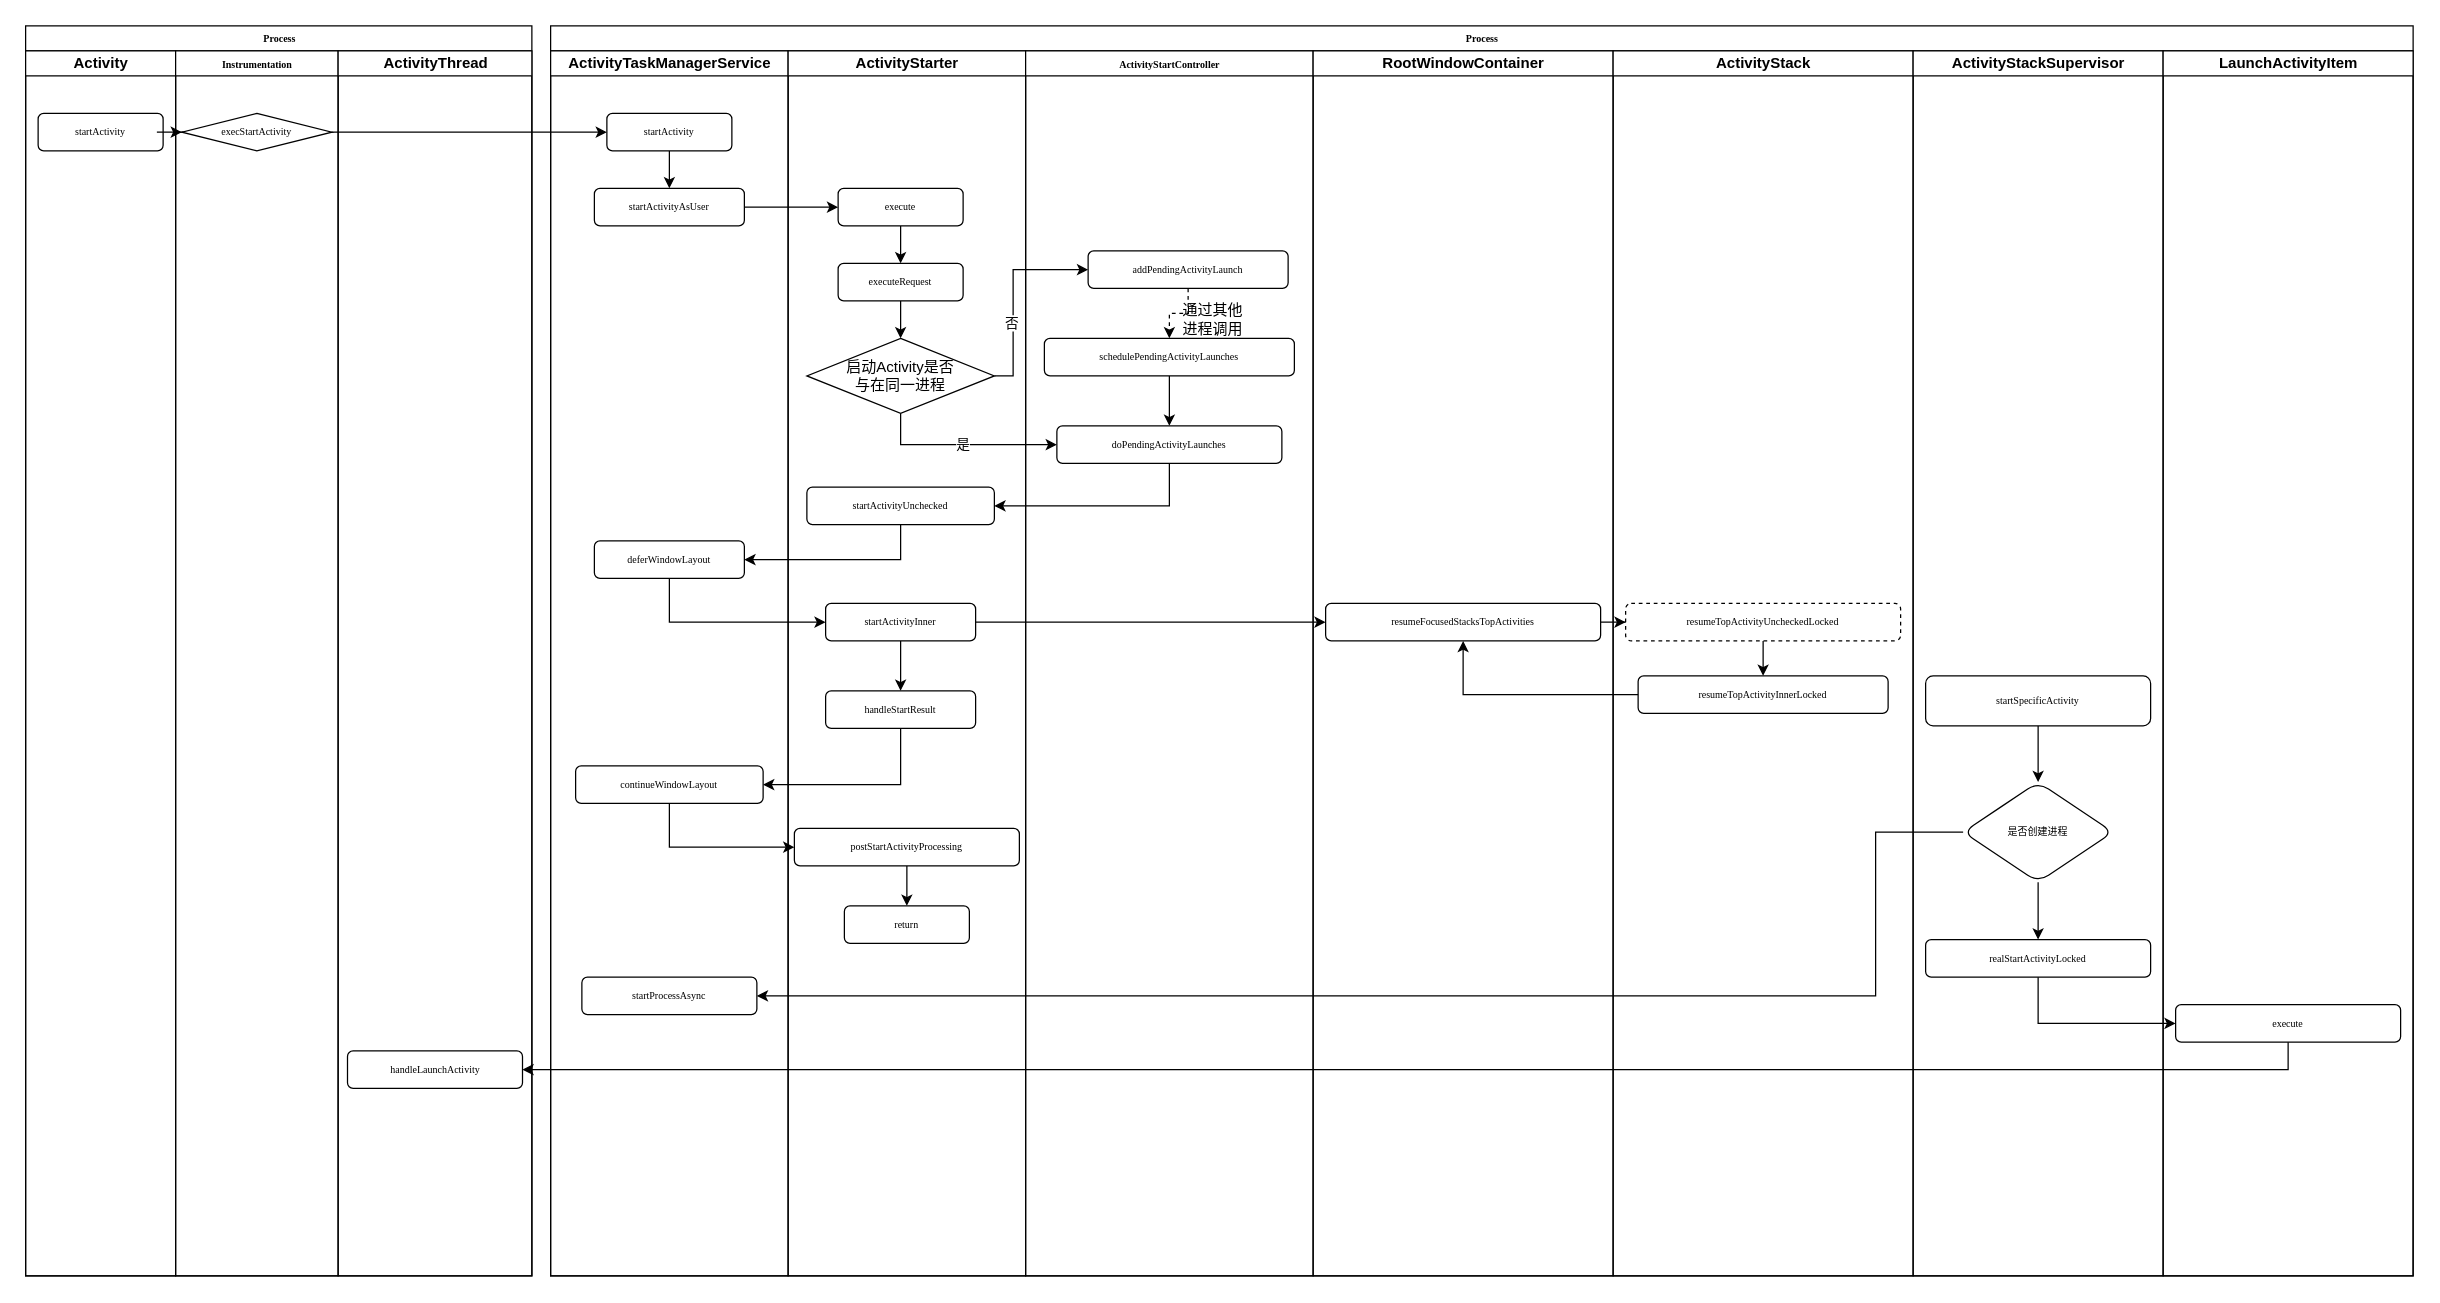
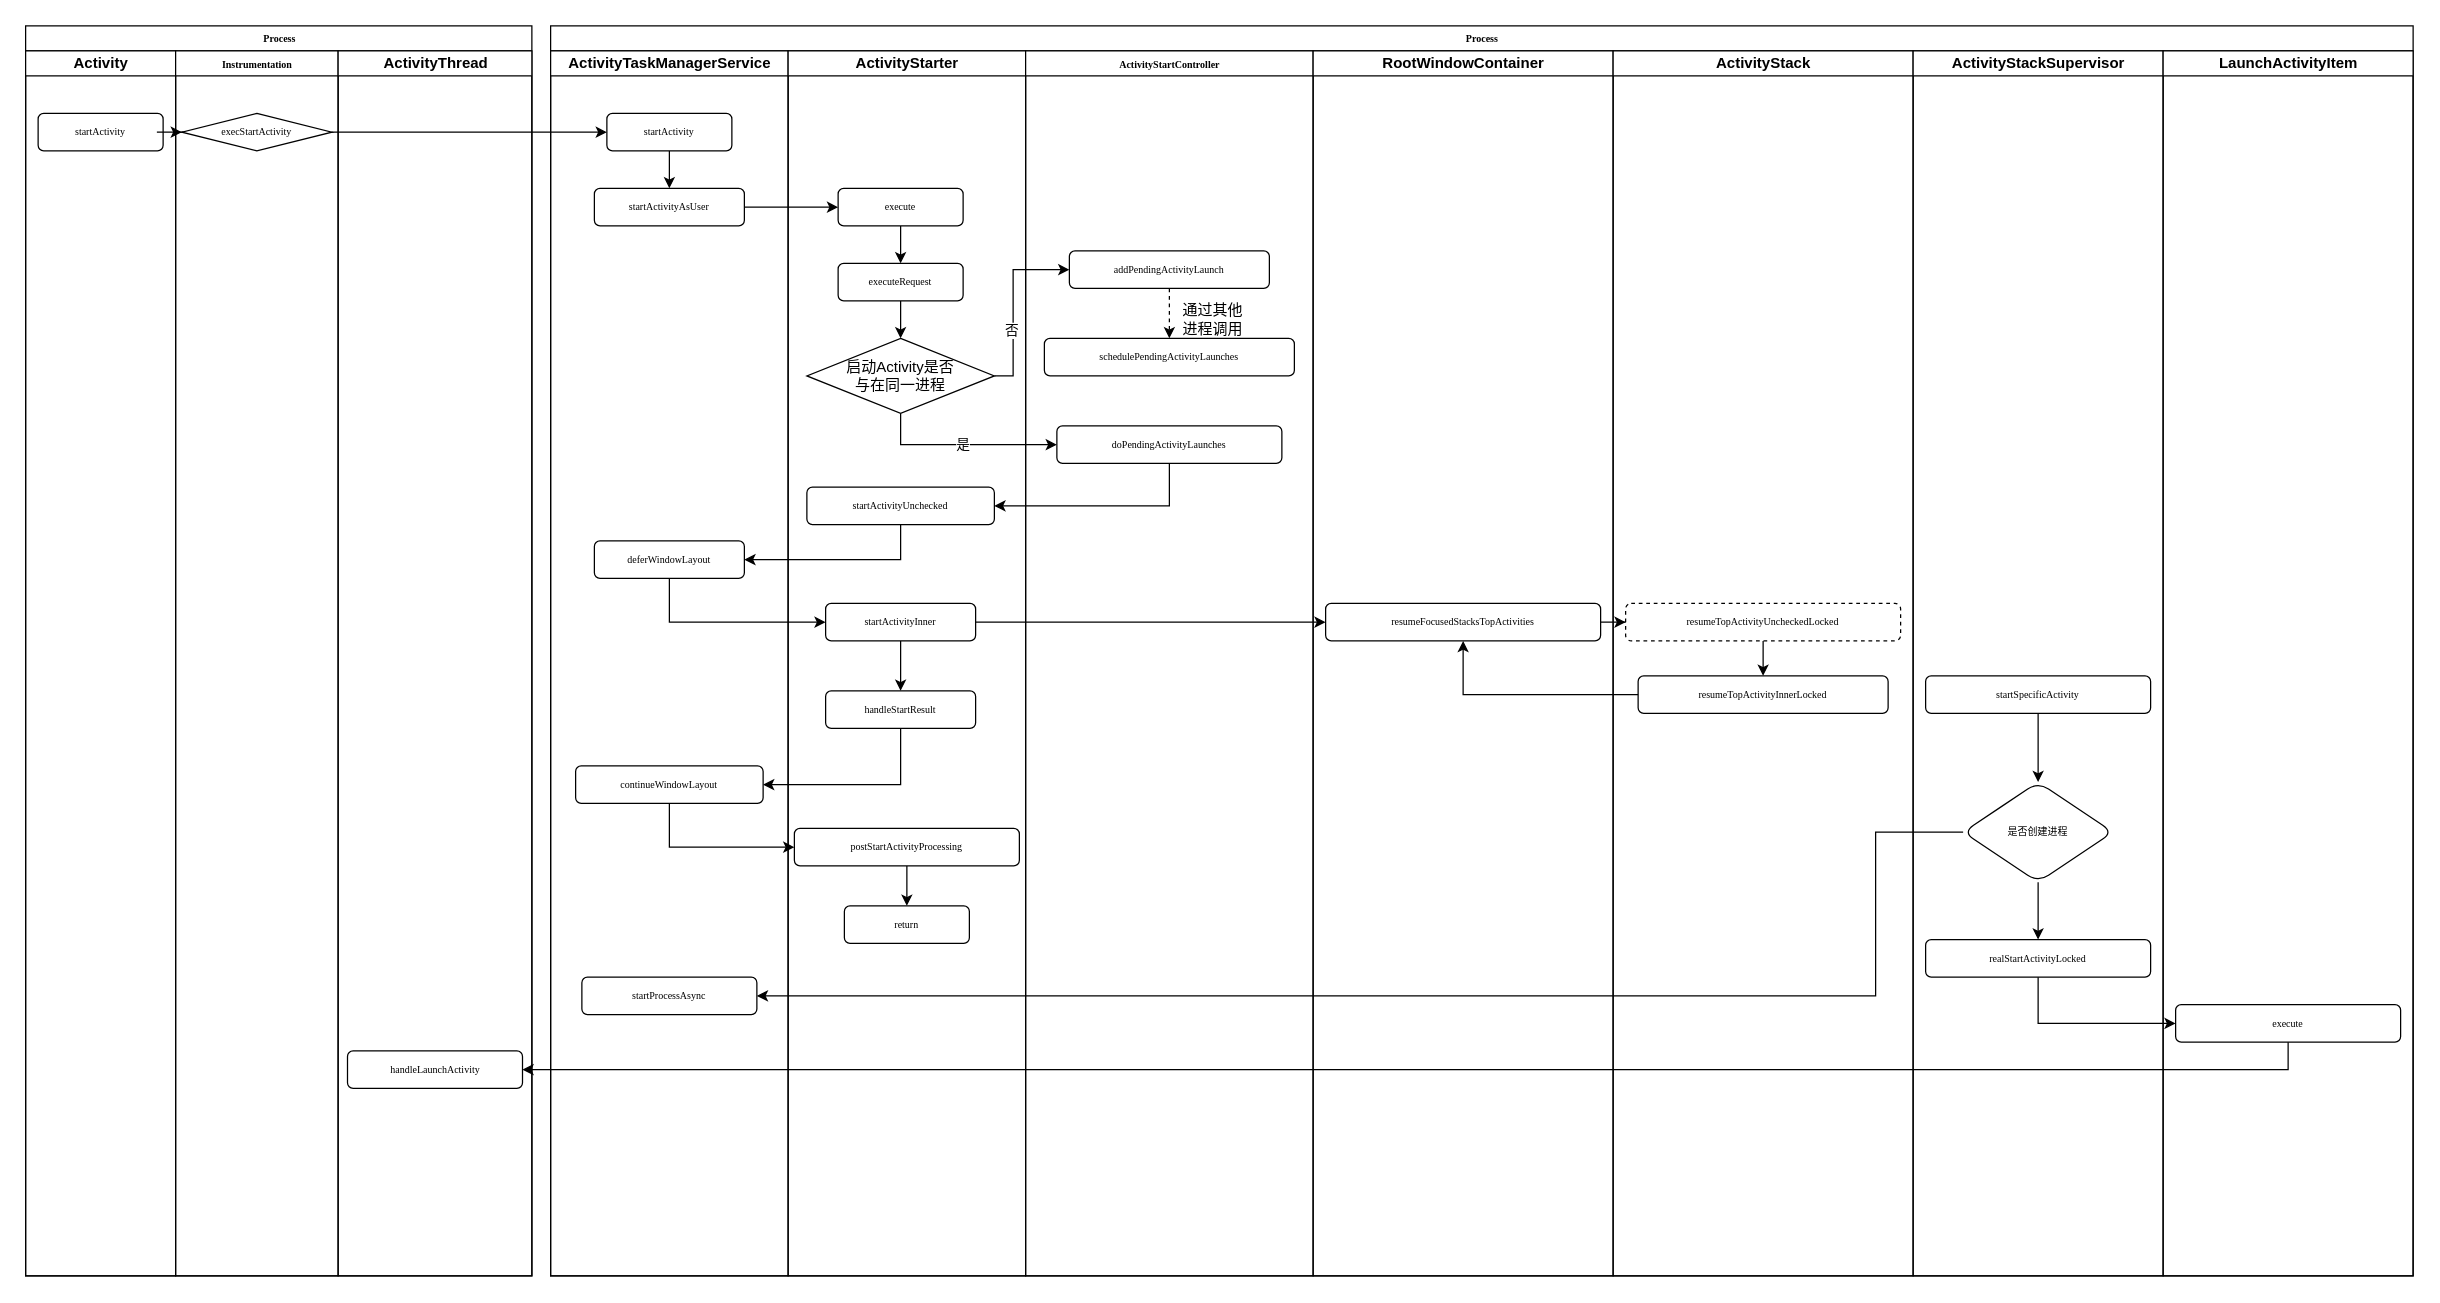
(1188, 269) -> (1169, 269)
(1169, 397) -> none
(2038, 701) -> (2038, 694)
